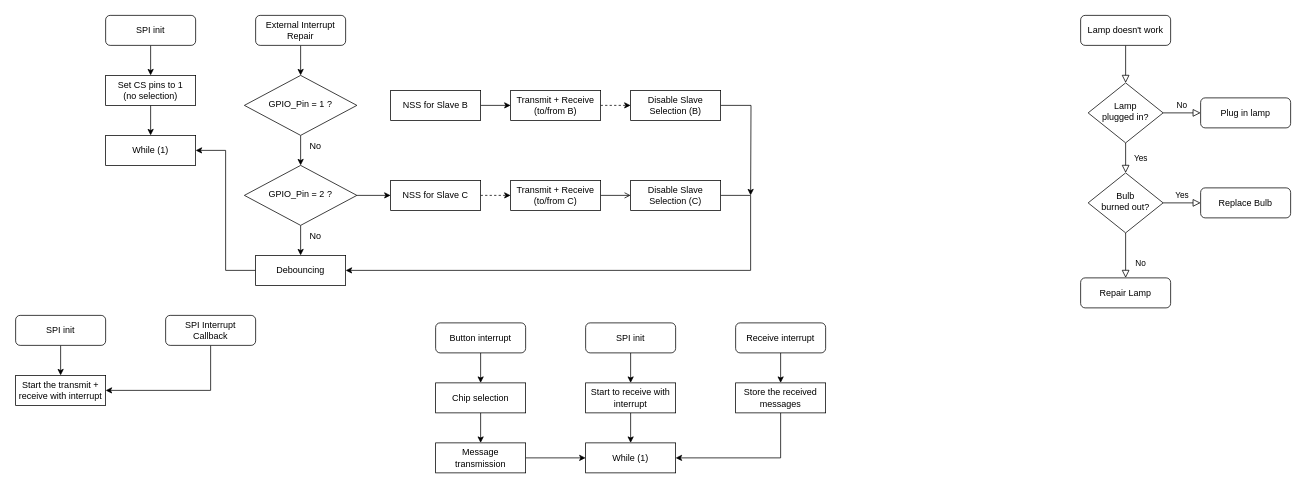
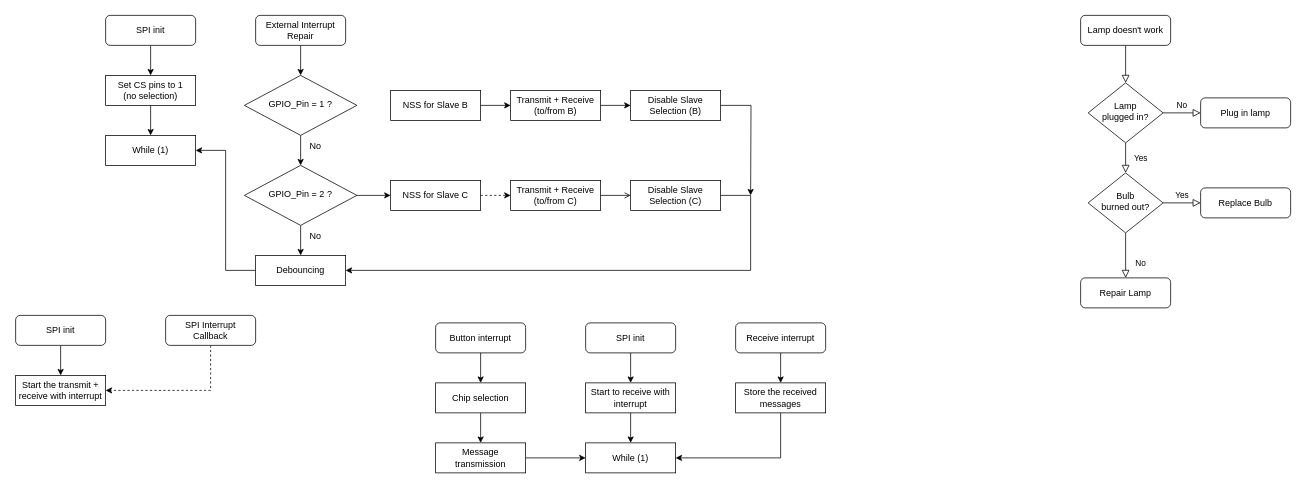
(612, 105) -> (612, 105)
(182, 390) -> (182, 390)
